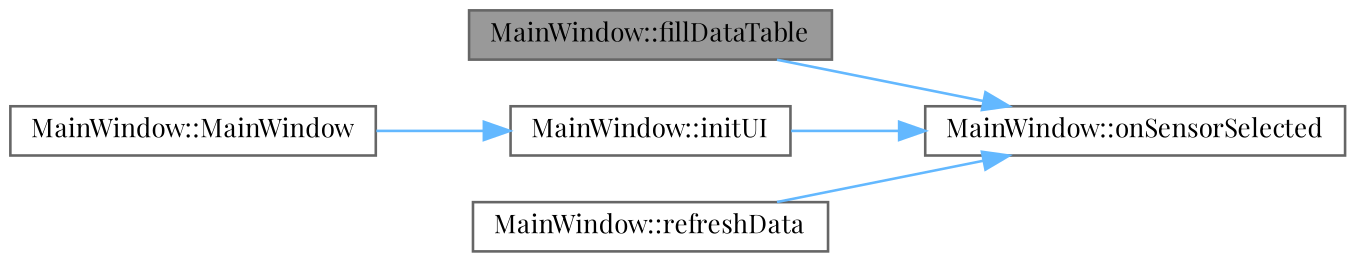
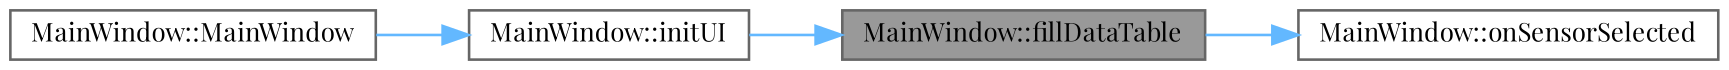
(845, 131) -> (782, 35)
(651, 227) -> none
